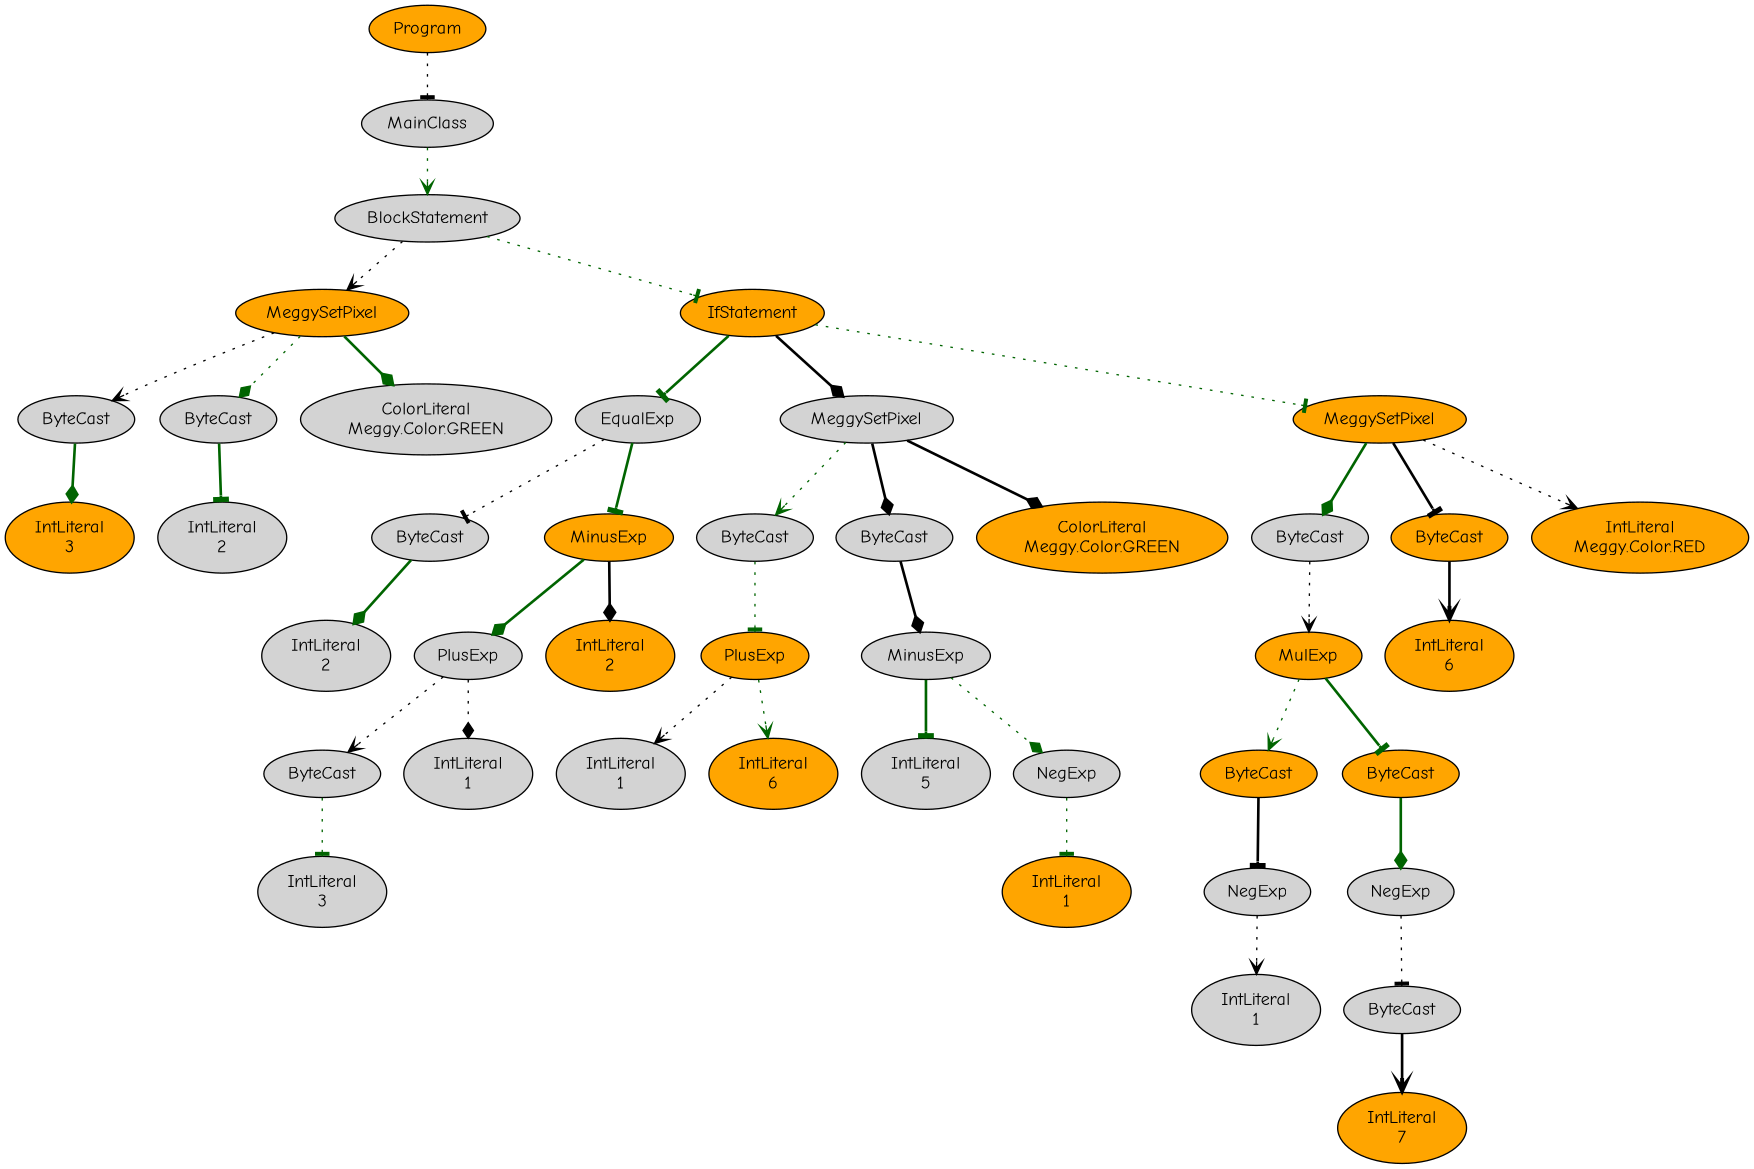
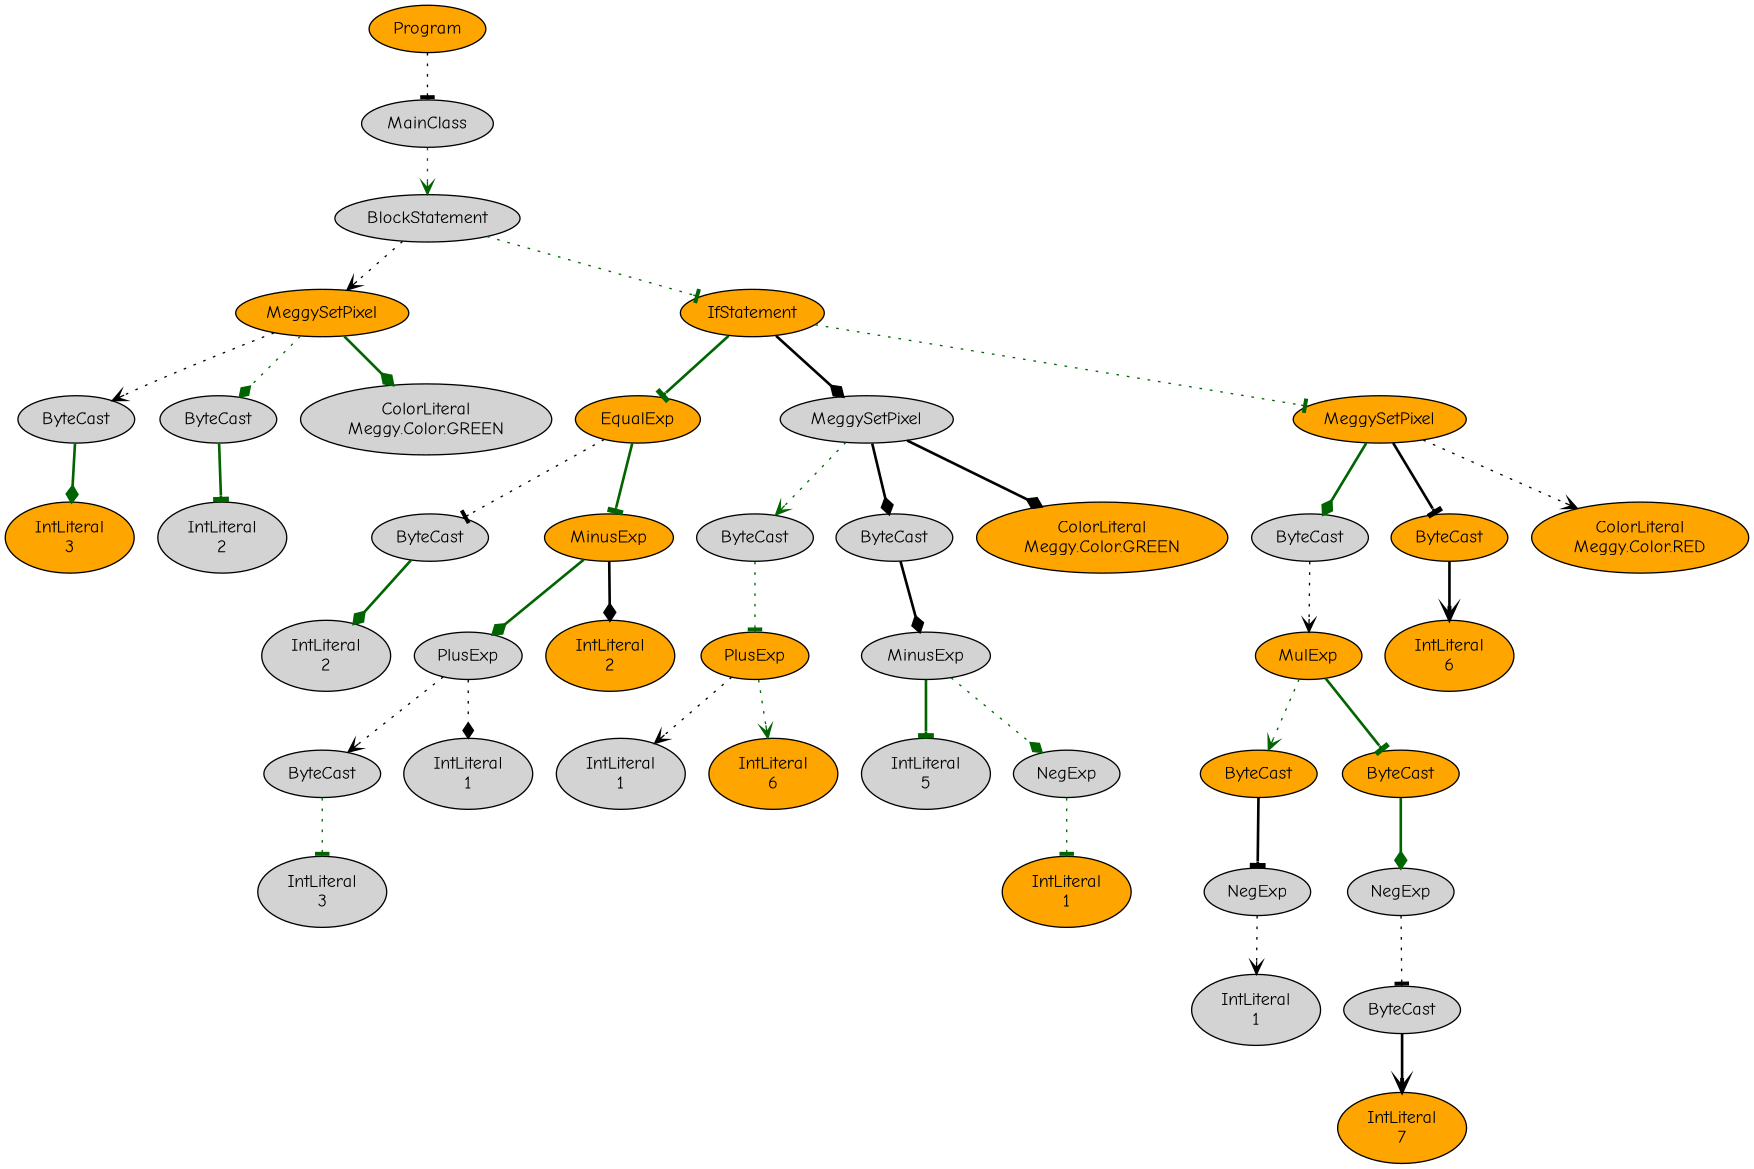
(638, 419) -> (638, 419)
(1640, 538) -> (1640, 538)
